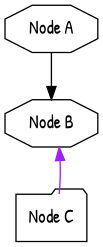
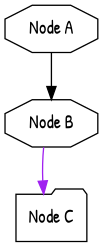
(60, 177) -> (43, 164)
